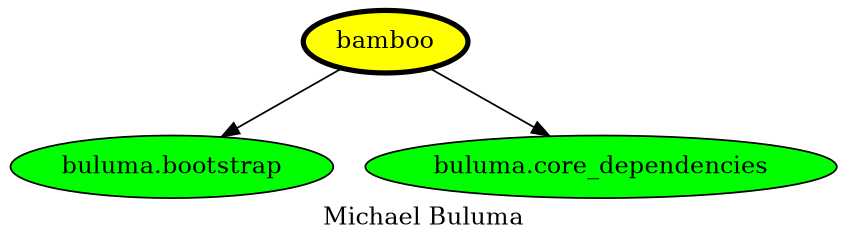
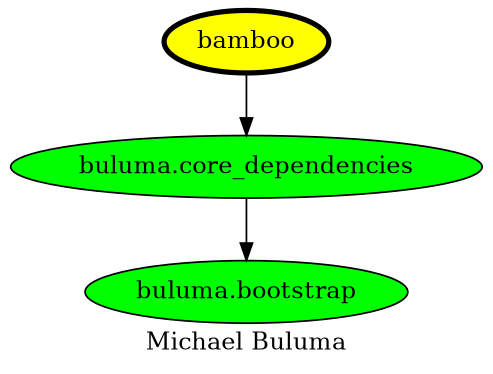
(289, 98) -> (246, 221)
